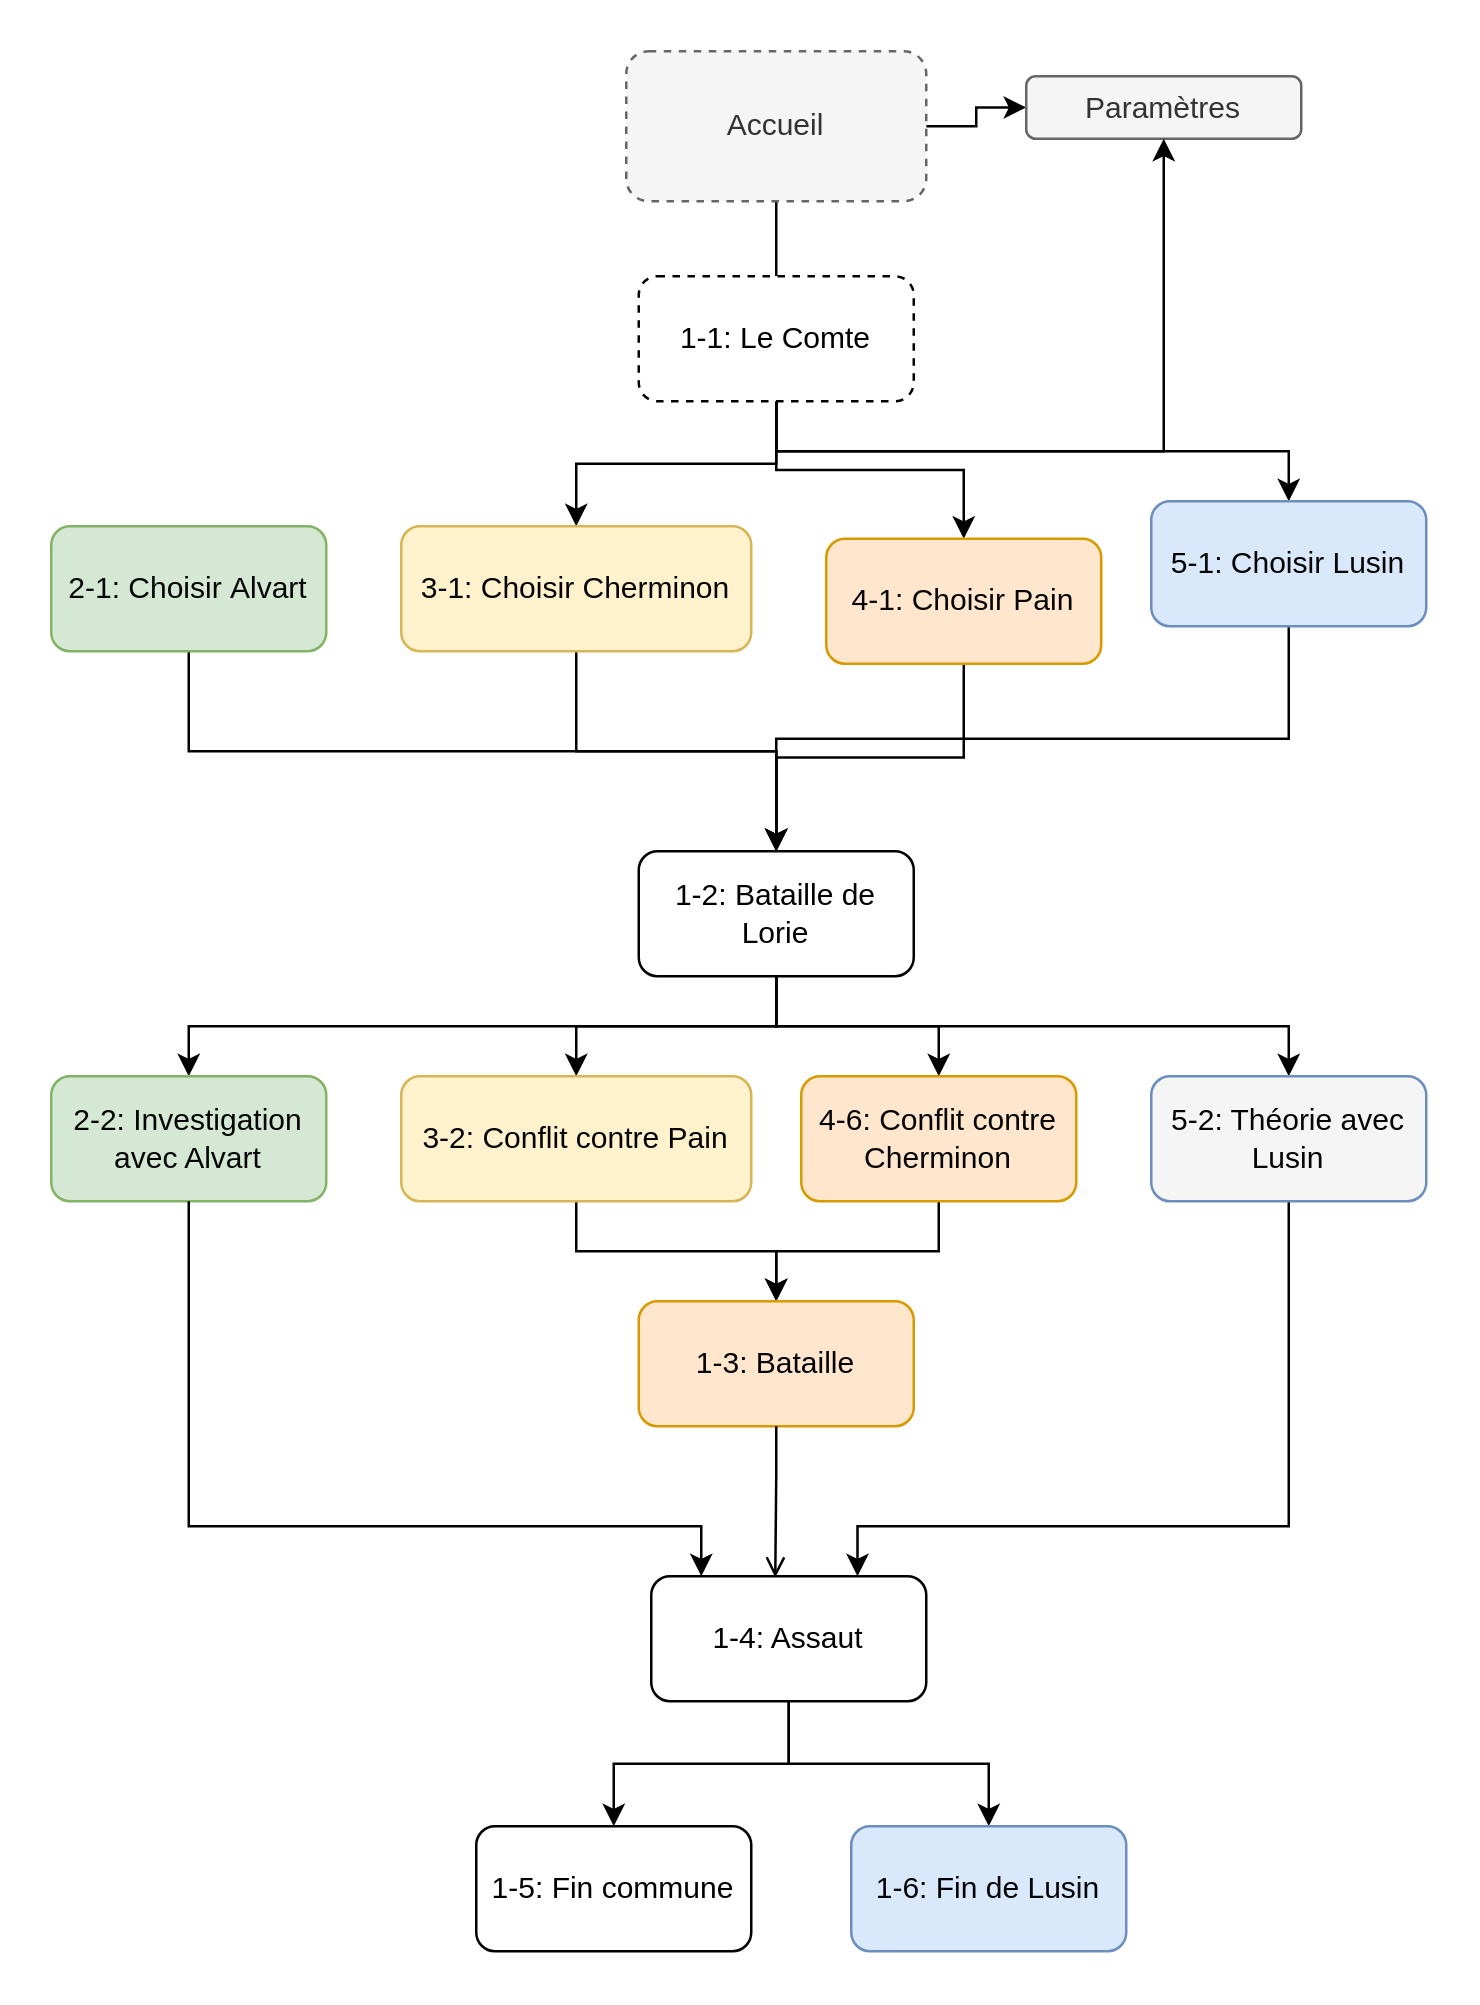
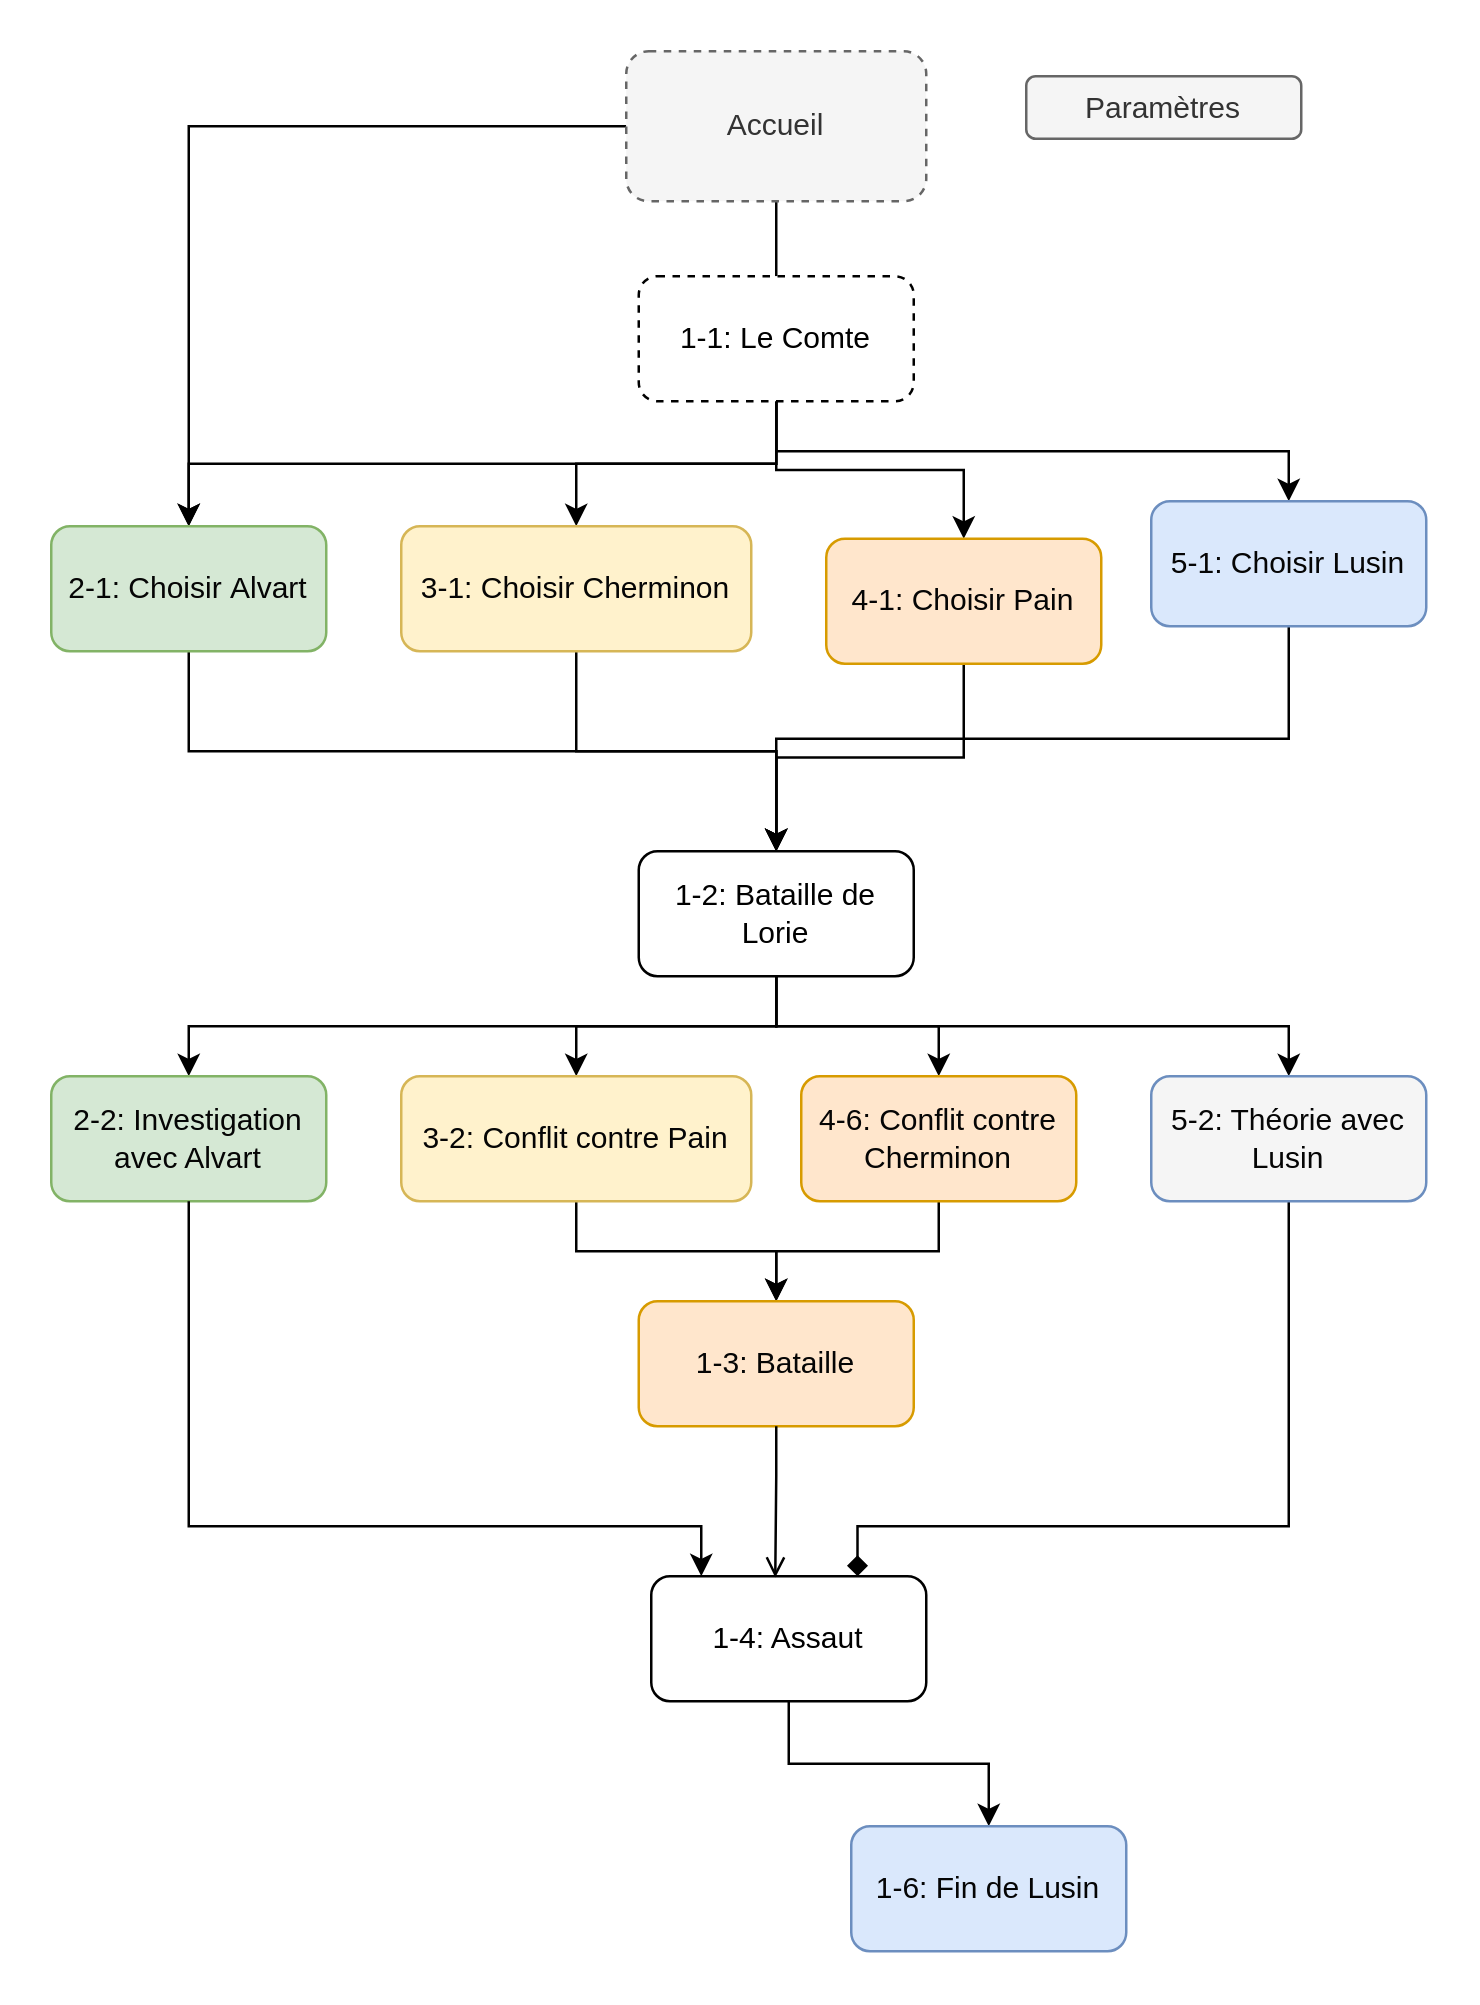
(976, 125) -> (242, 126)
(1164, 301) -> (383, 464)
(858, 1557) -> (858, 1556)
(678, 1764) -> none
(614, 1889) -> none
